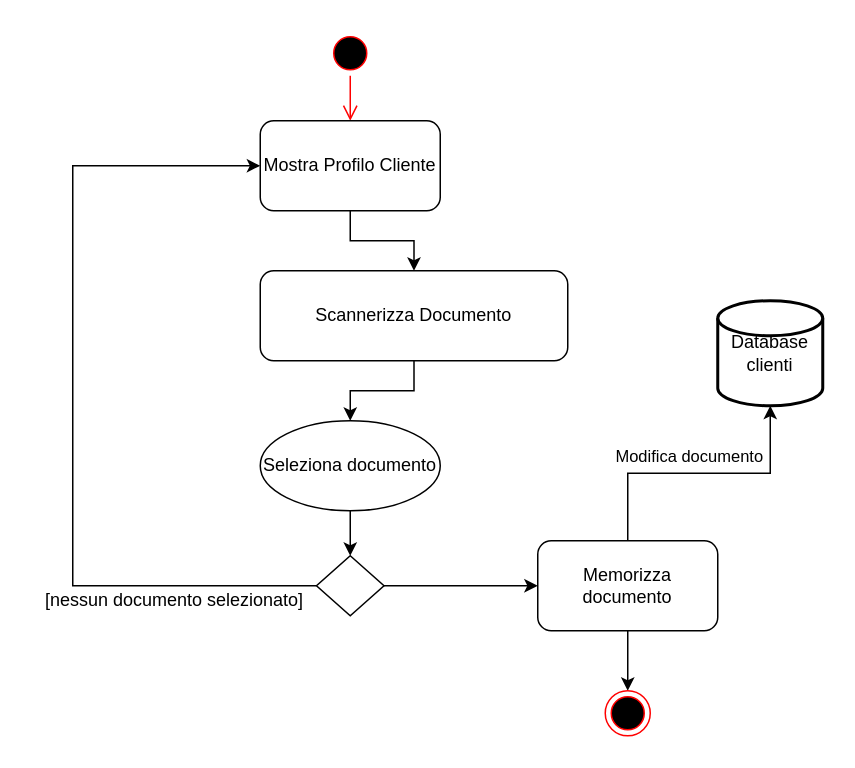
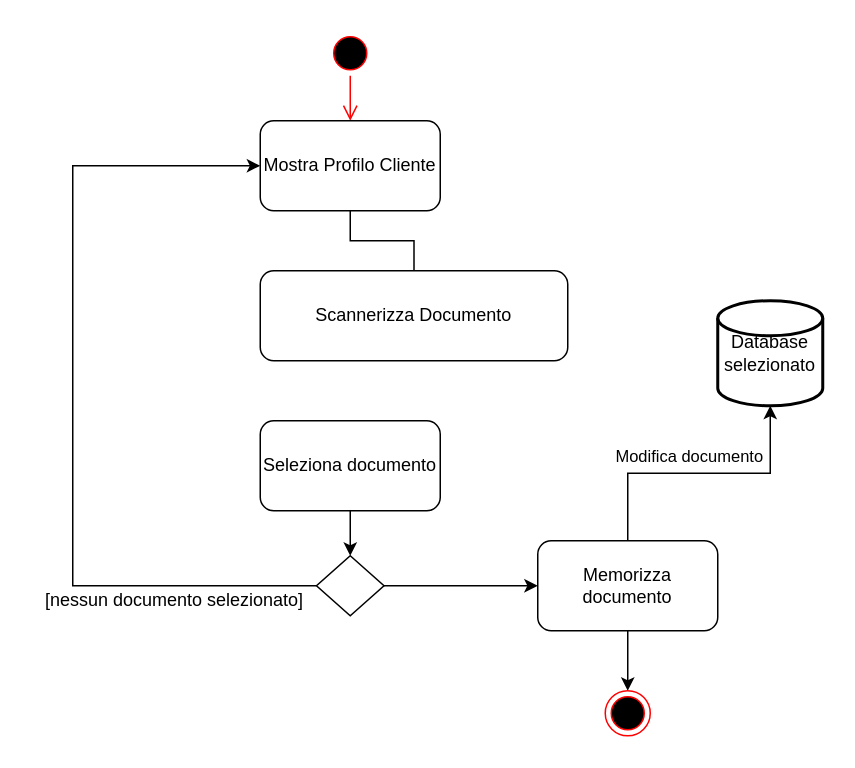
(414, 259) -> (414, 263)
(770, 353) -> (770, 353)
(388, 391) -> none
(350, 466) -> (350, 466)
